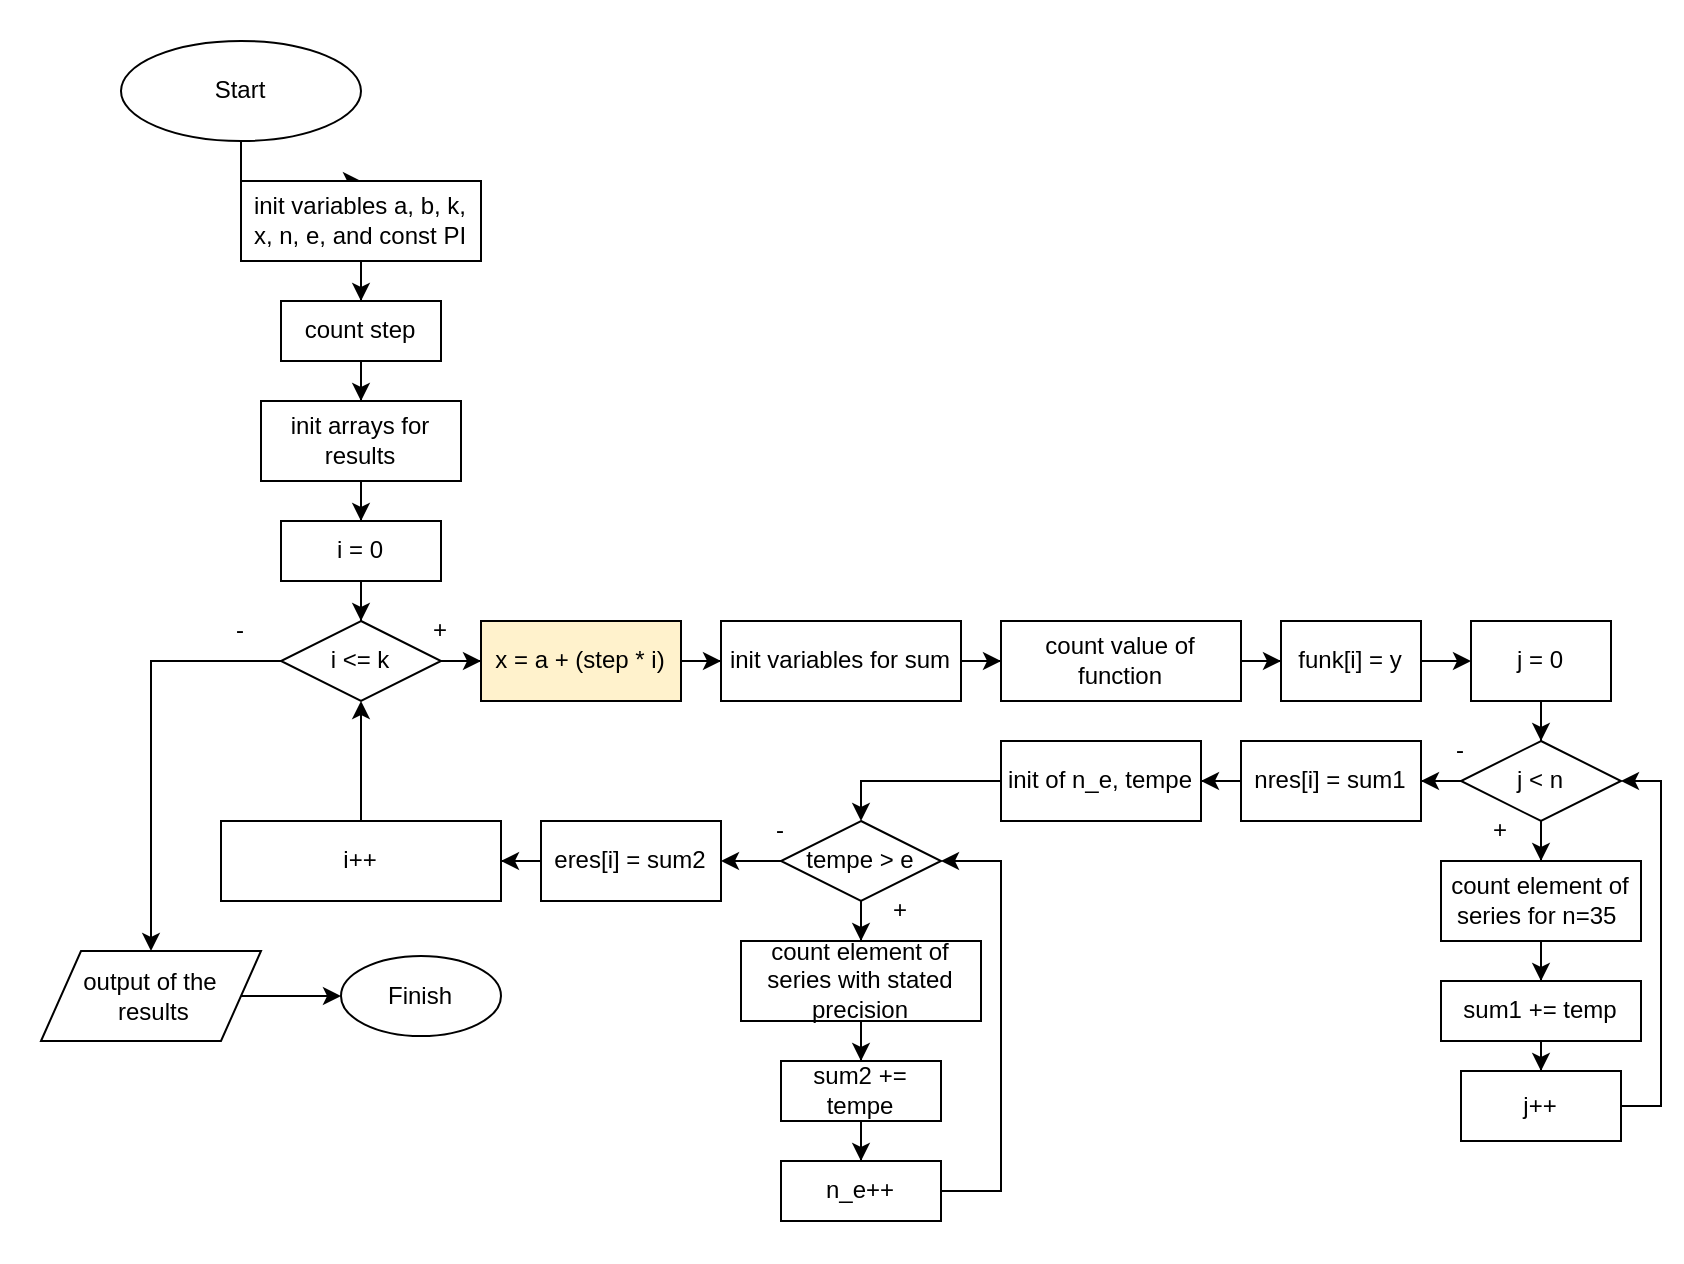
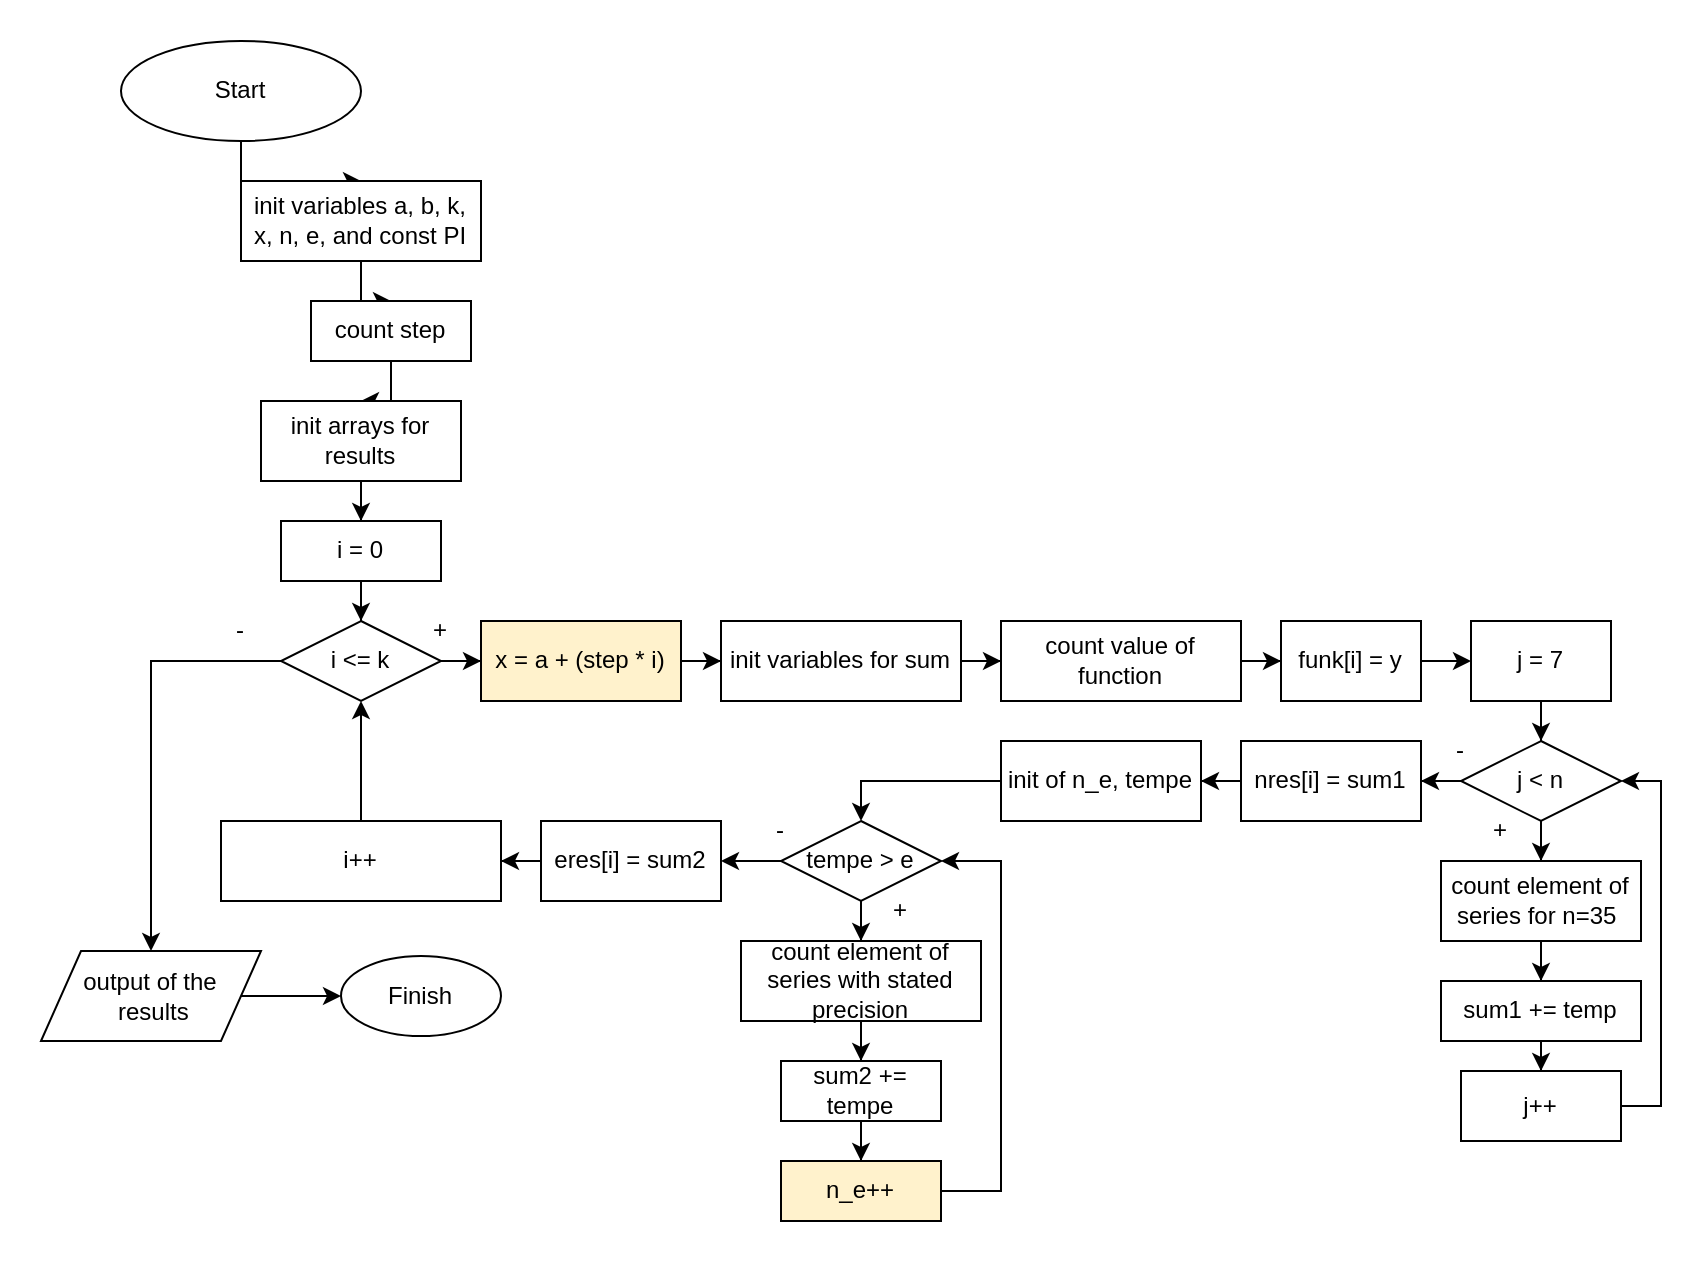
(361, 331) -> (391, 331)
(1541, 661) -> (1541, 661)
(861, 1191) -> (861, 1191)
